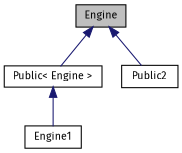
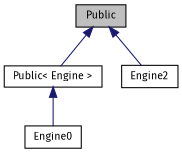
(101, 16) -> (101, 16)
(150, 76) -> (150, 76)
(53, 137) -> (53, 137)
